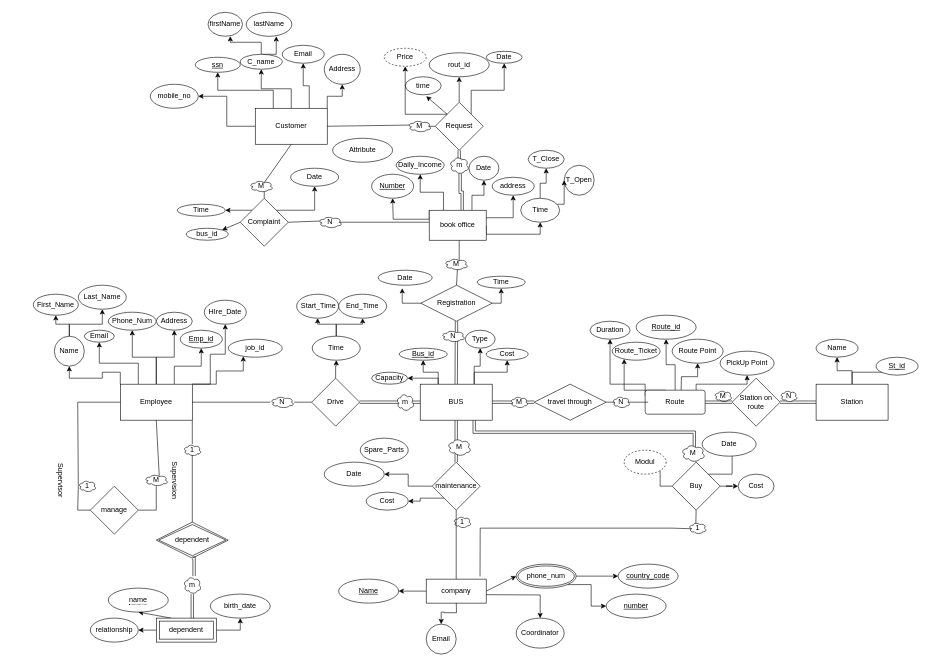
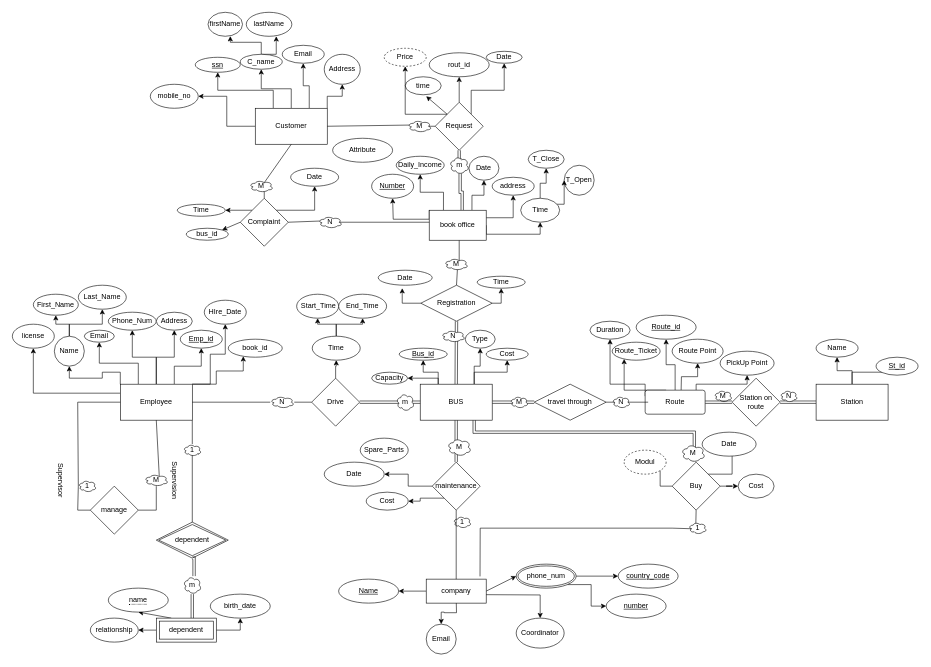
none -> (33, 336)
(255, 348) -> (255, 348)
none -> (33, 393)
